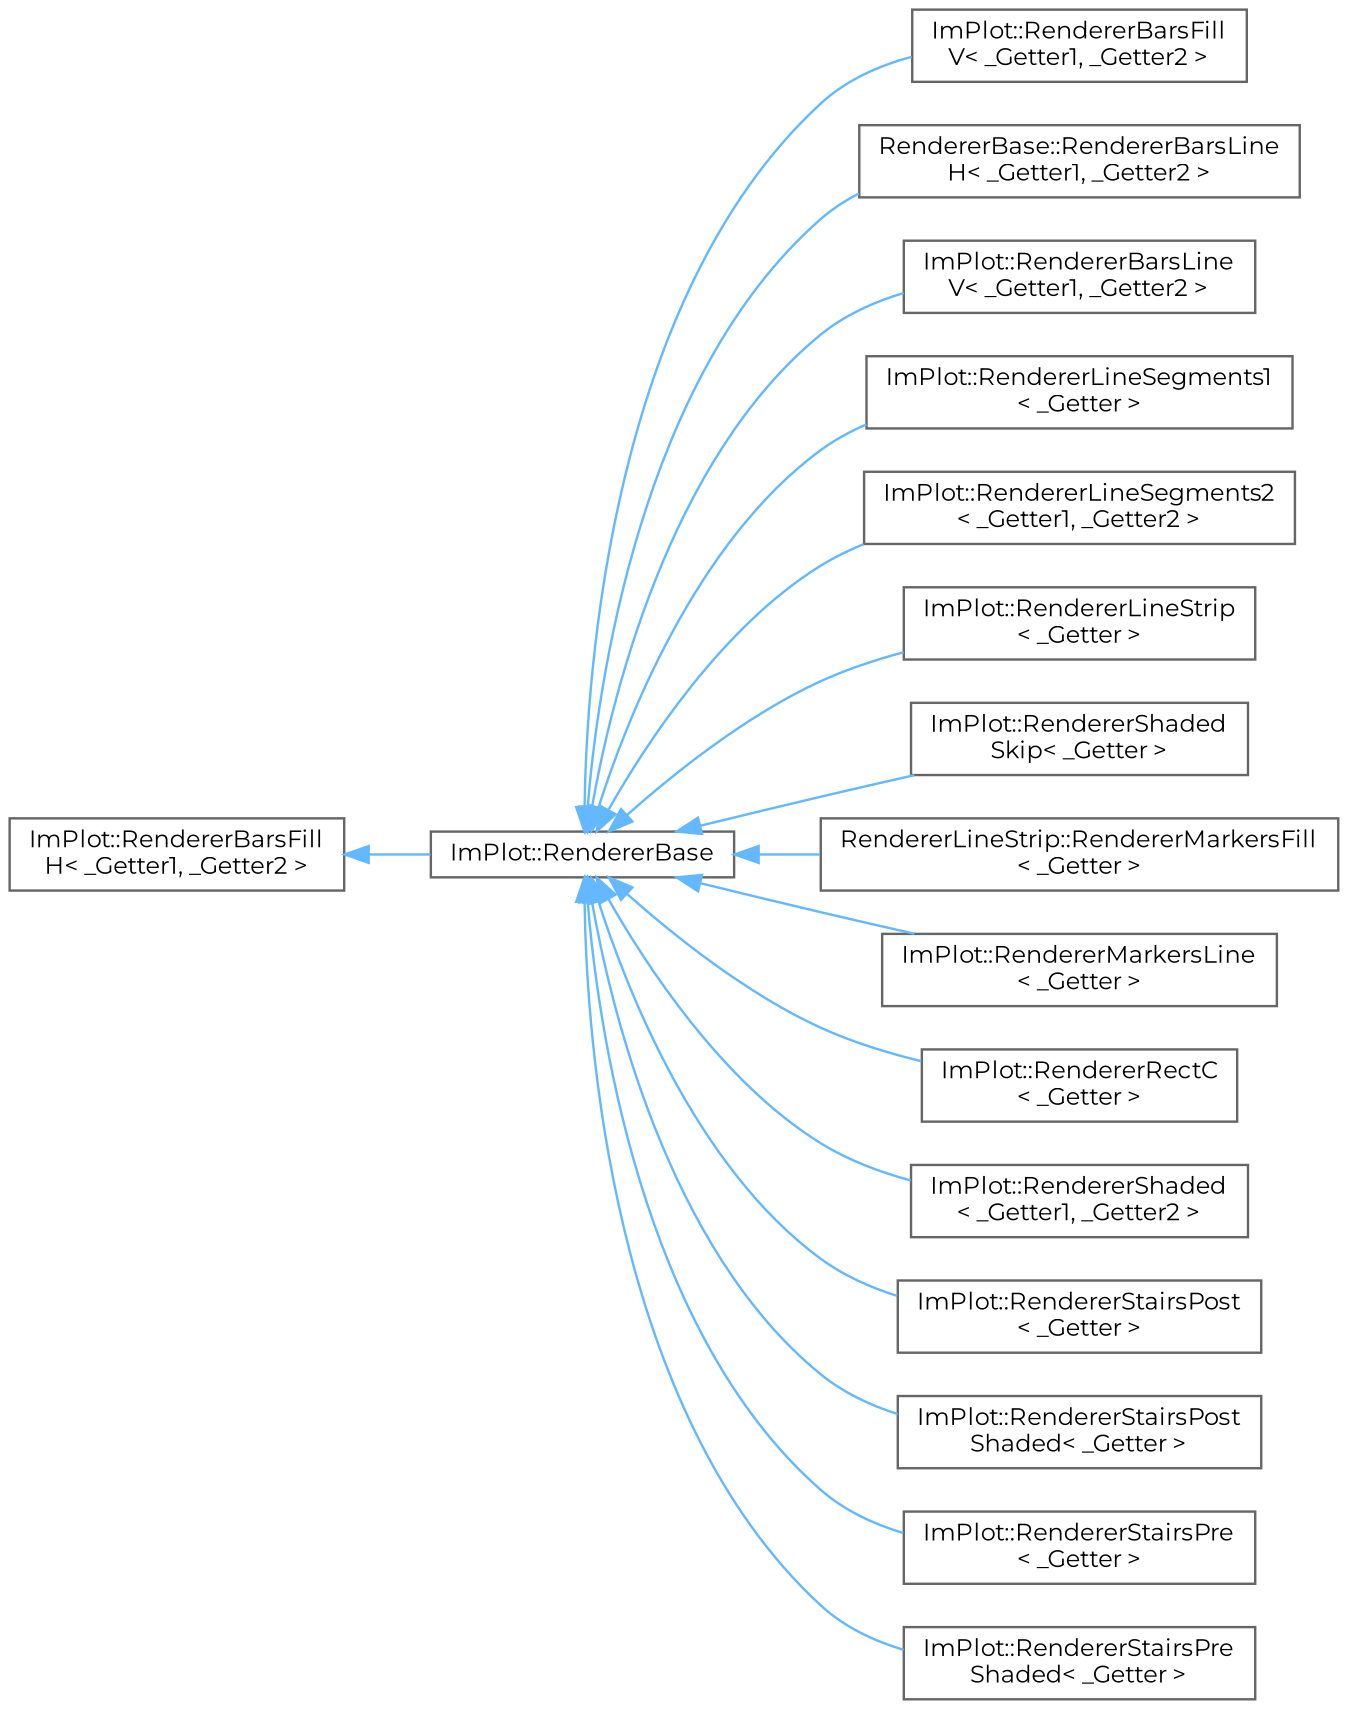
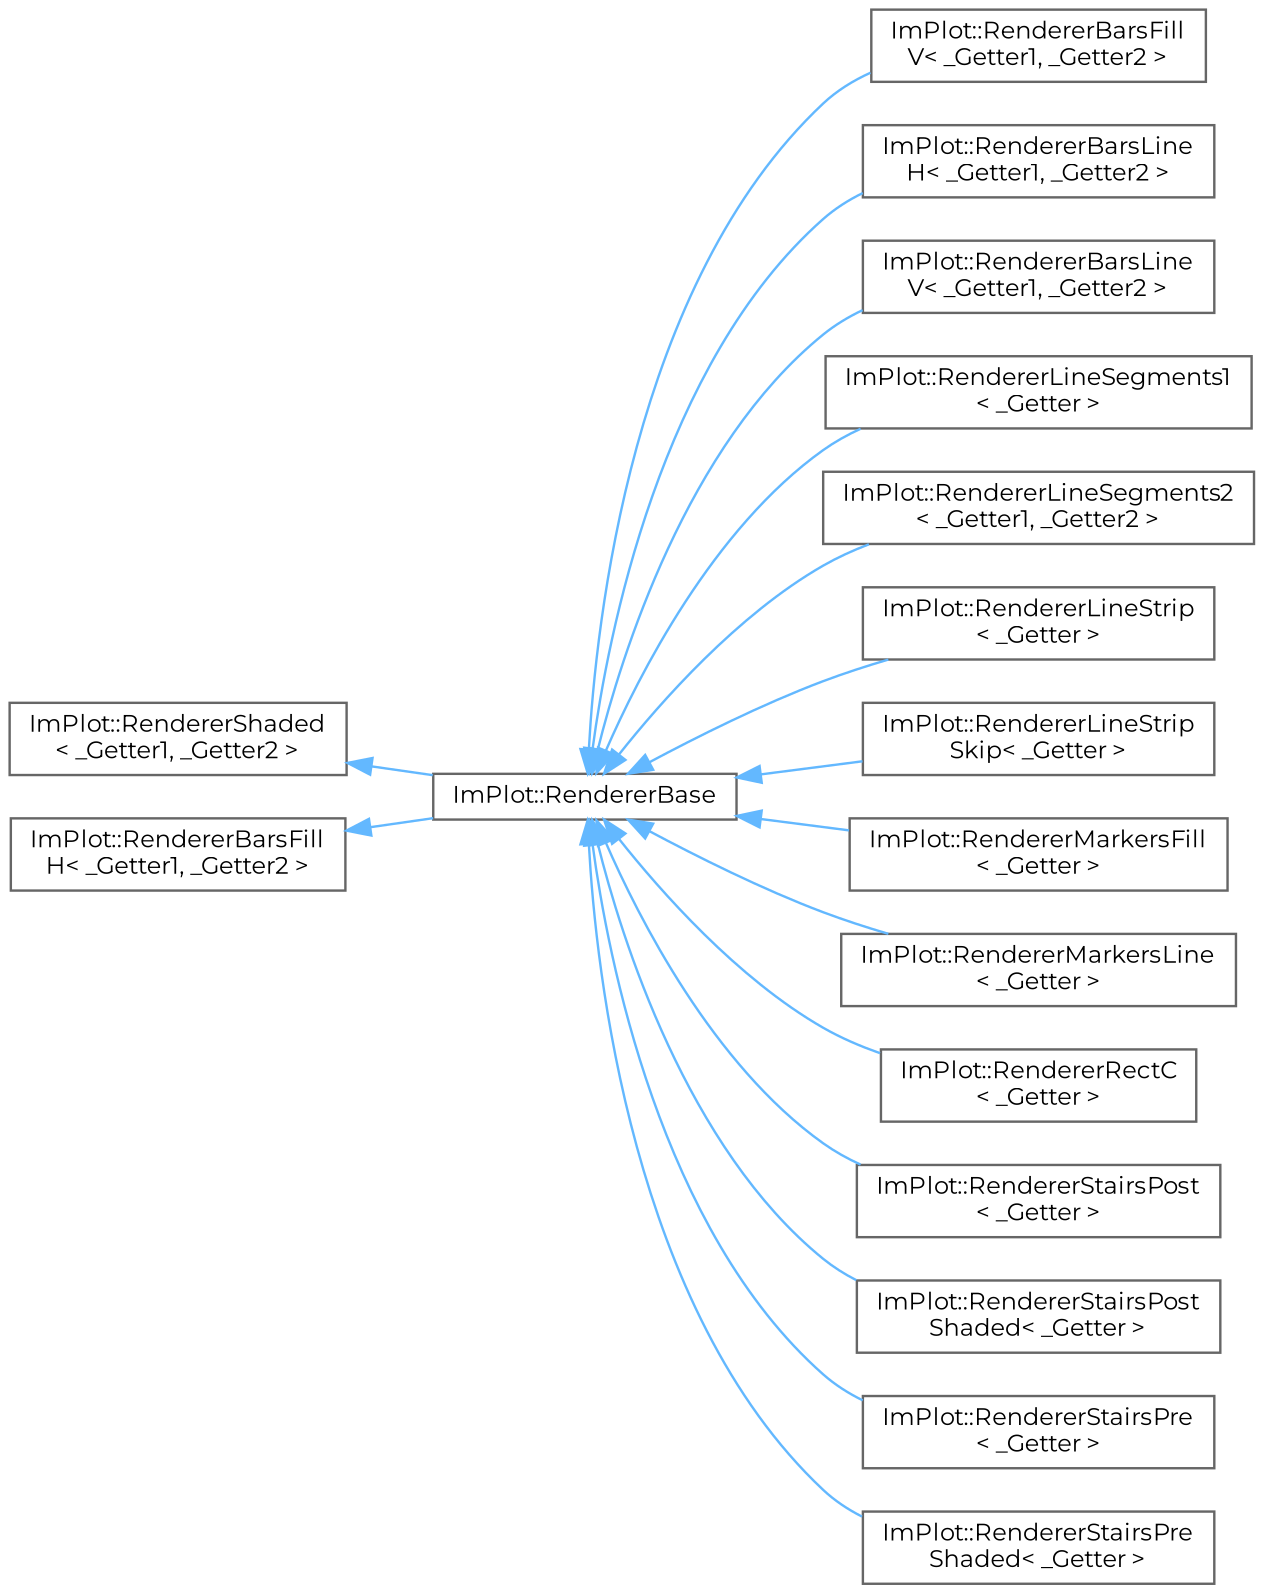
(1080, 161) -> (1039, 161)
(1080, 739) -> (1039, 739)
(1080, 854) -> (1039, 854)
(733, 1070) -> (402, 771)
